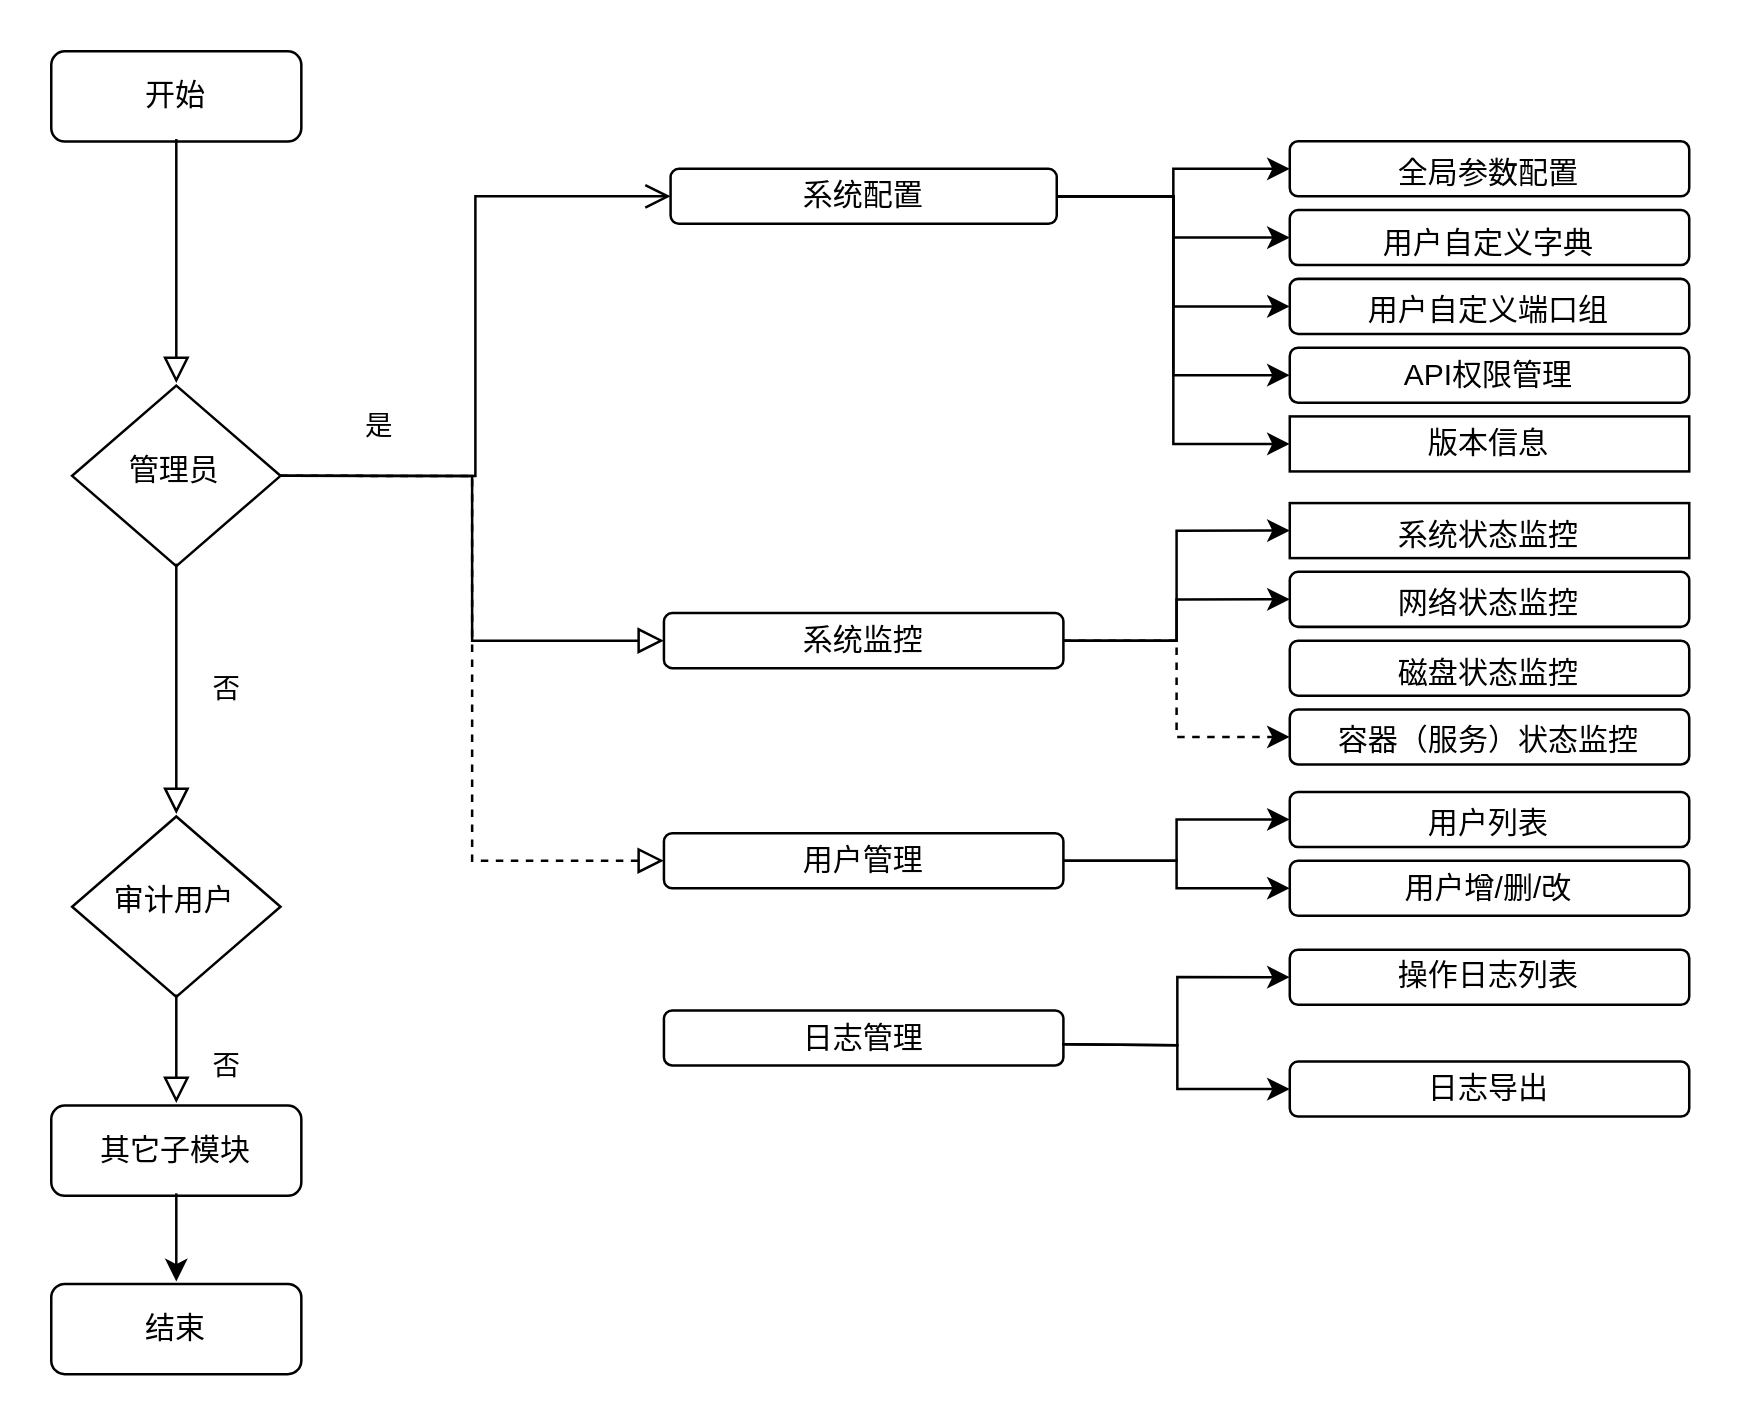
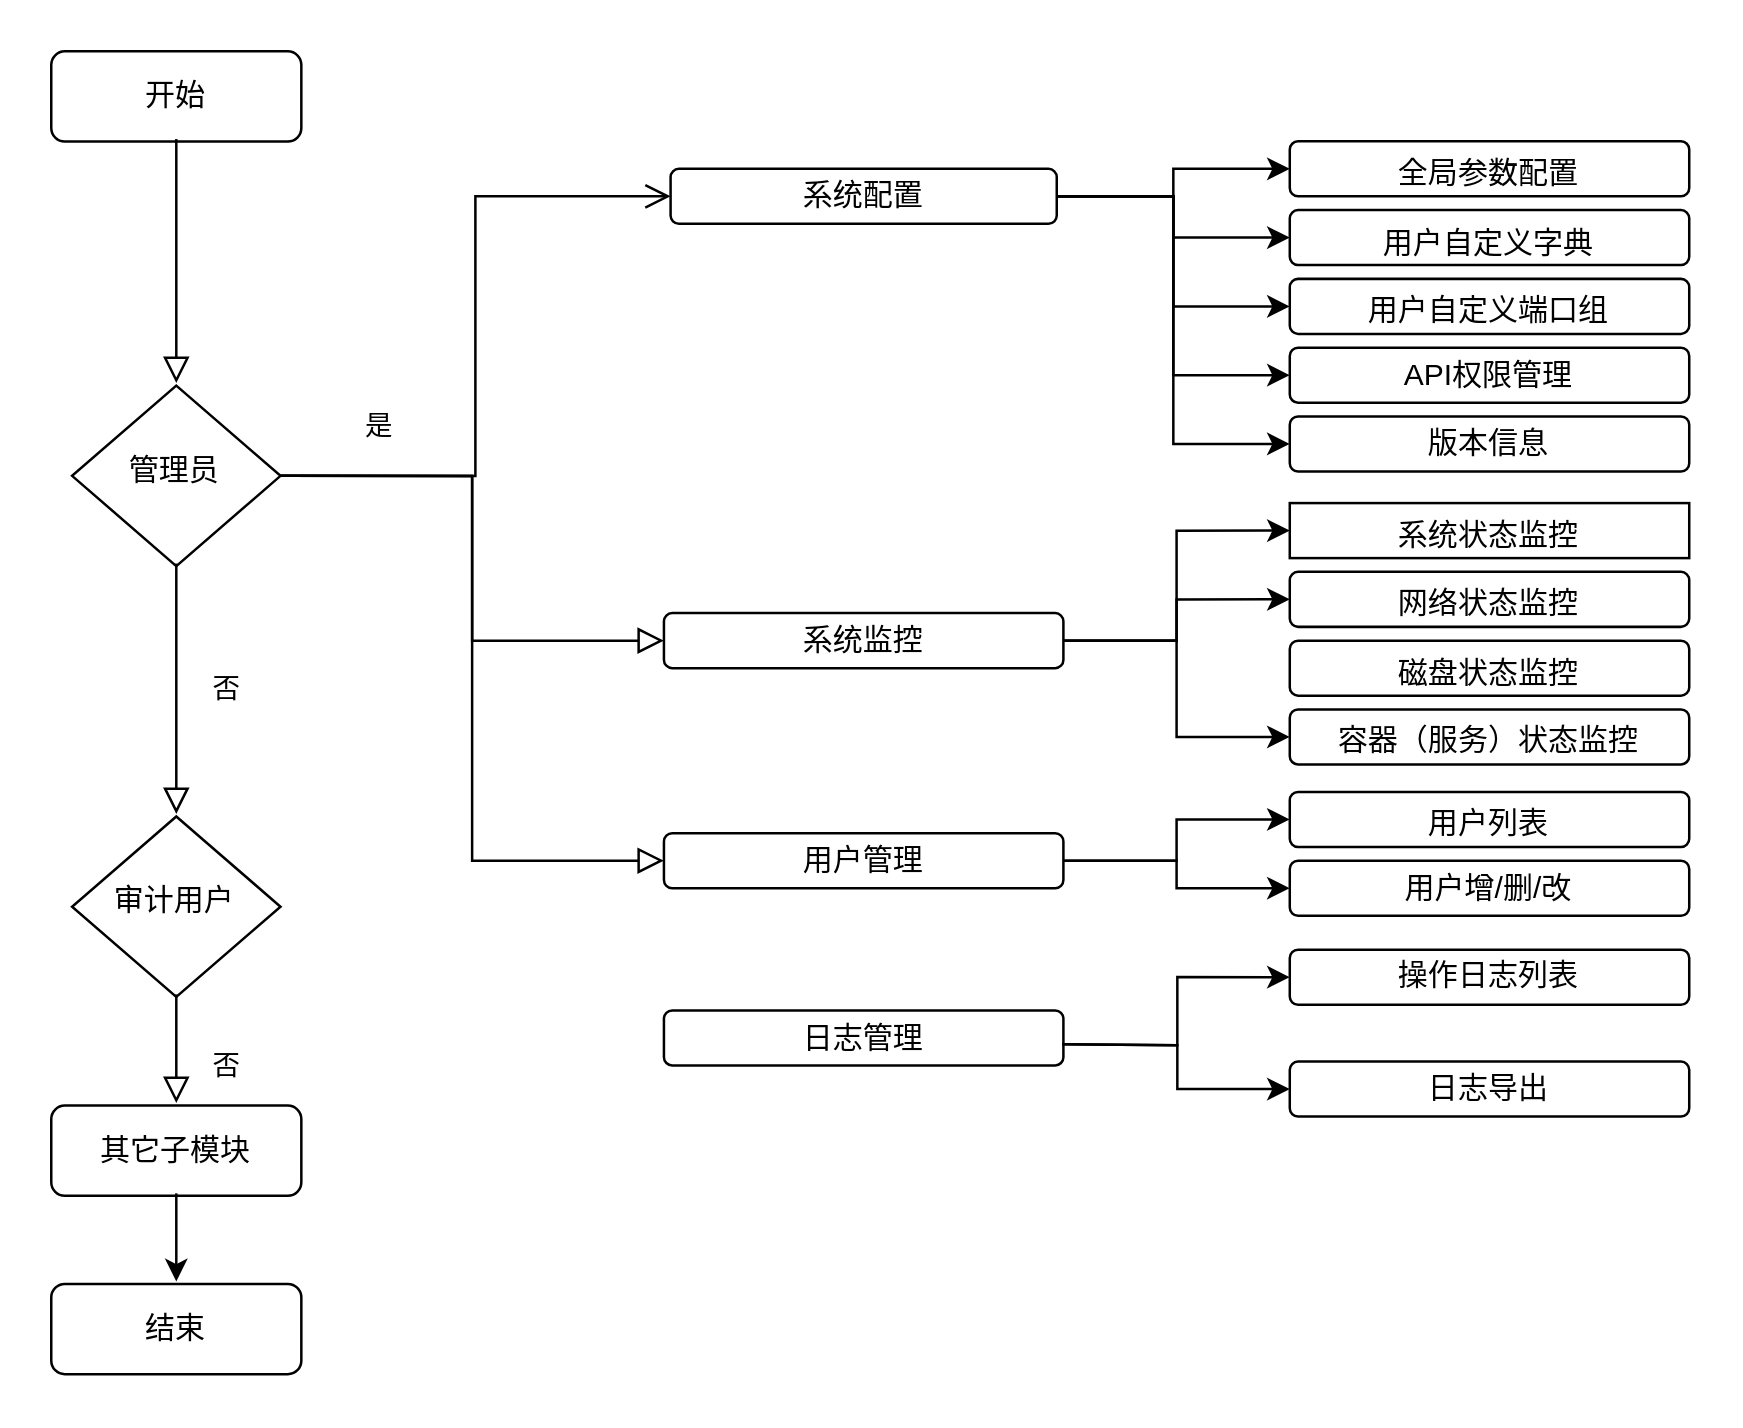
(1489, 444) -> (1489, 444)
(1176, 737) -> (1176, 737)
(472, 832) -> (472, 832)
